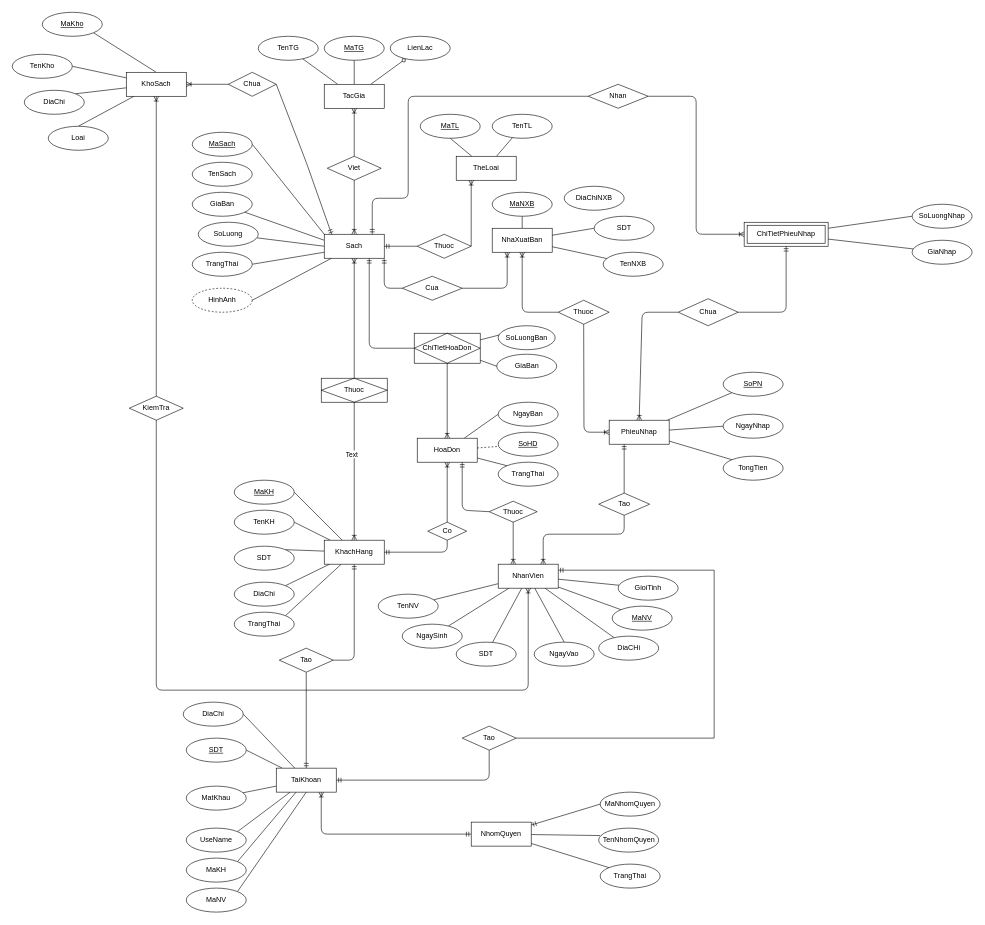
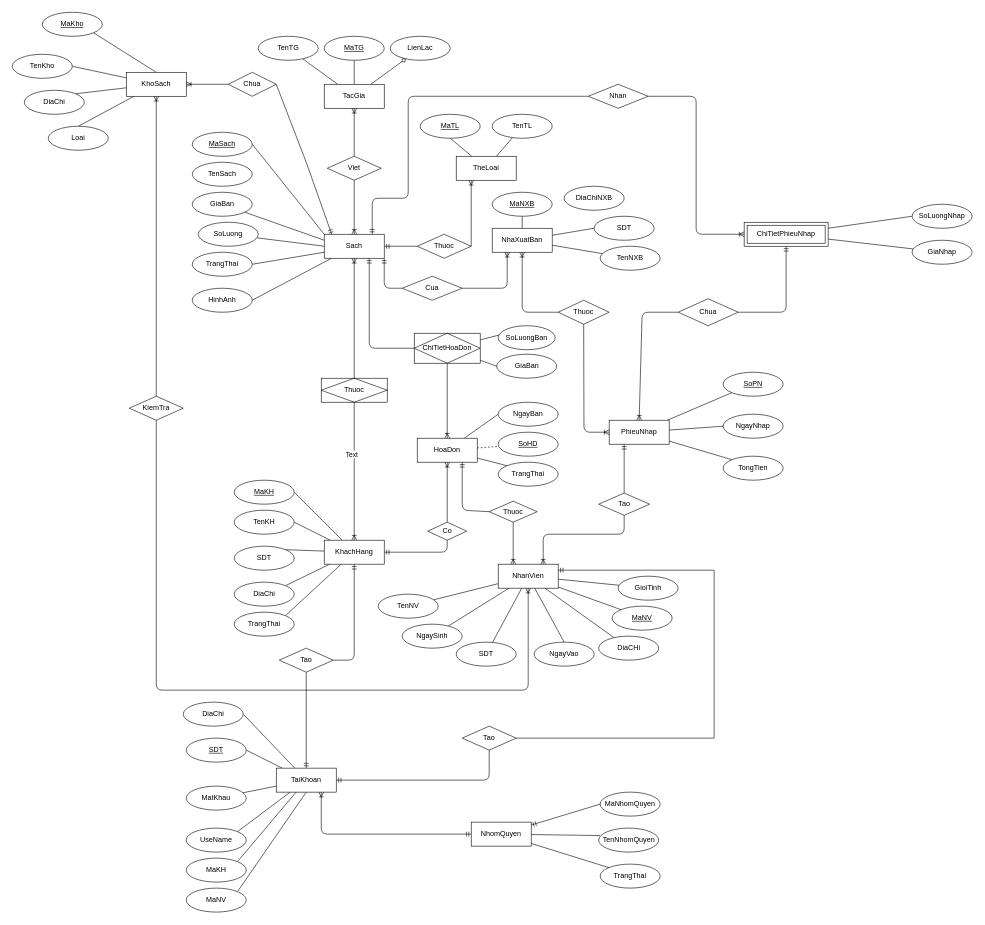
(633, 264) -> (630, 258)
(222, 300) -> (222, 300)
